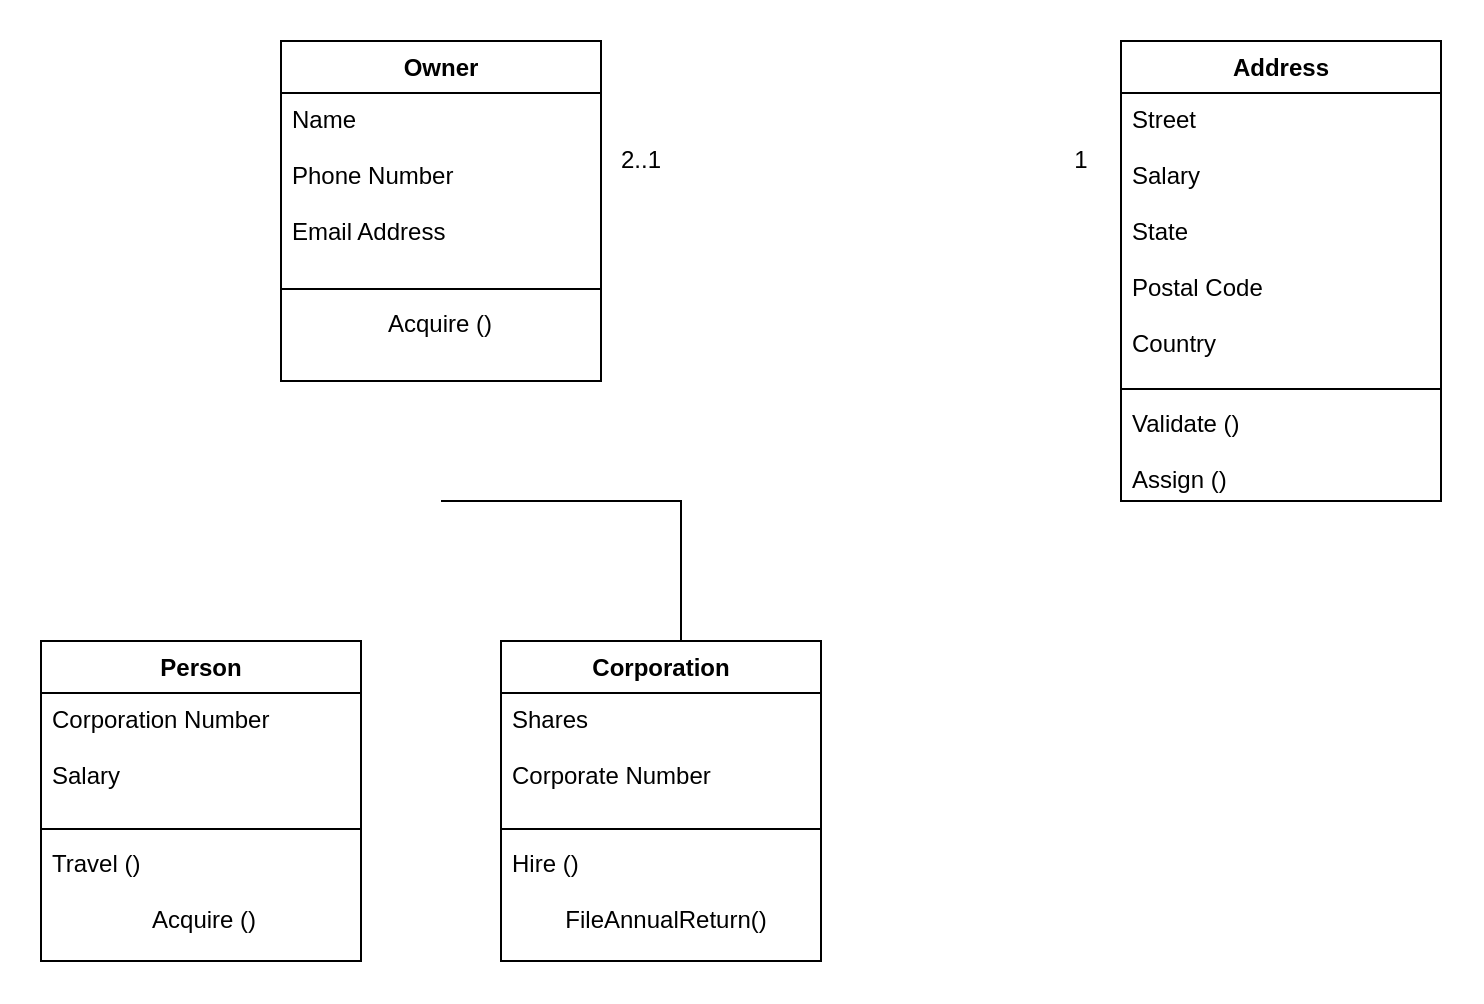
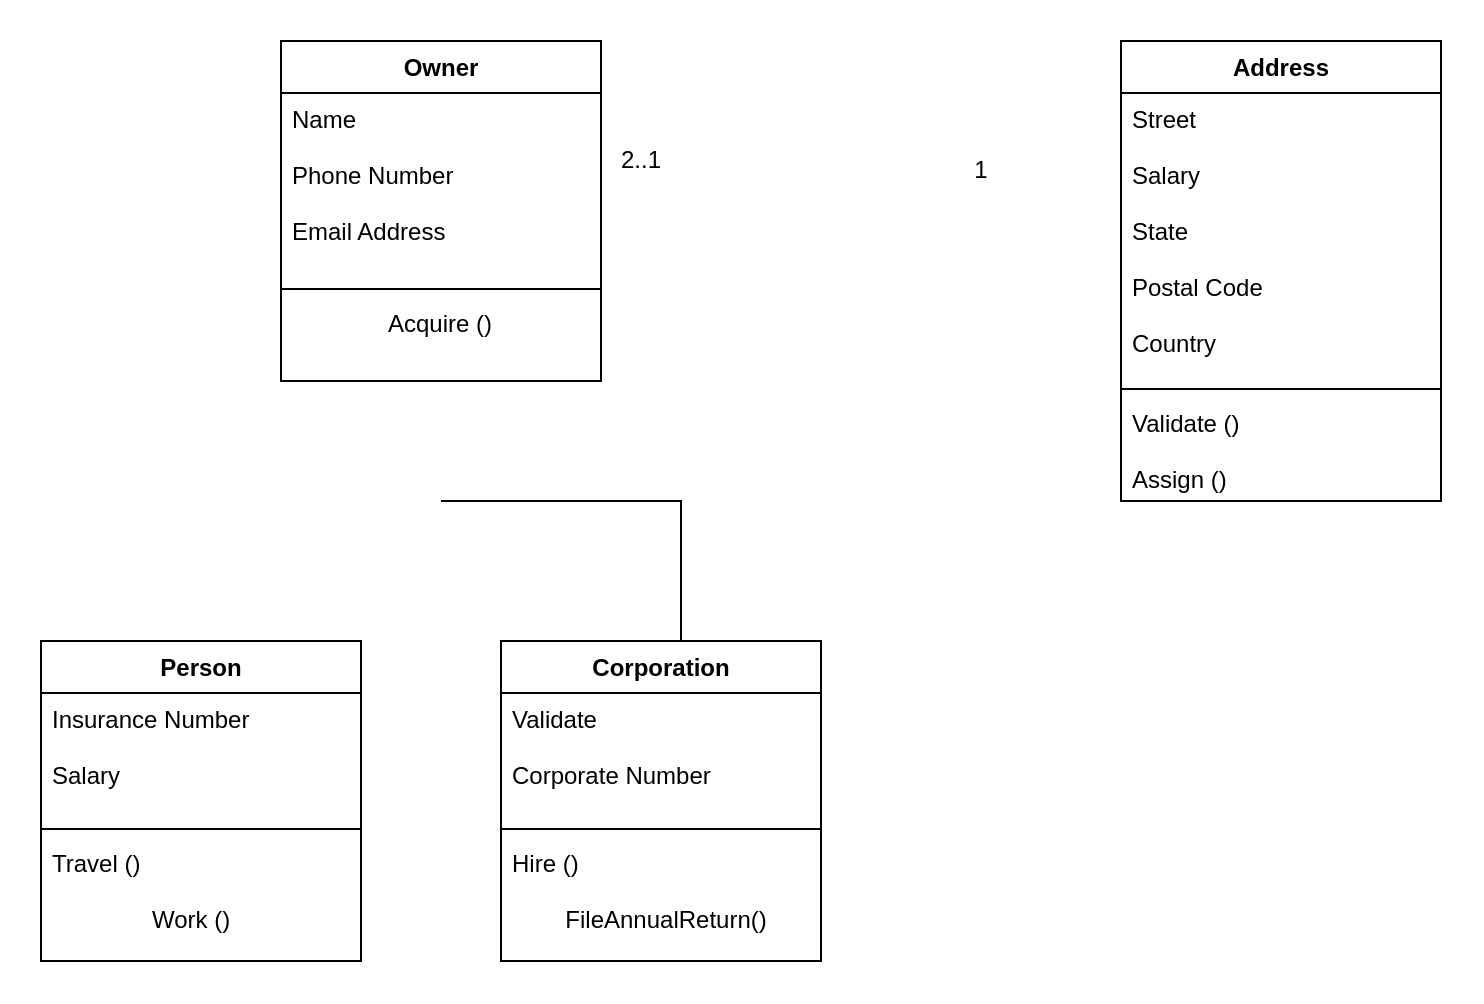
(1081, 161) -> (981, 171)
(167, 720) -> (156, 720)
(552, 720) -> (560, 720)
(106, 864) -> (106, 864)
